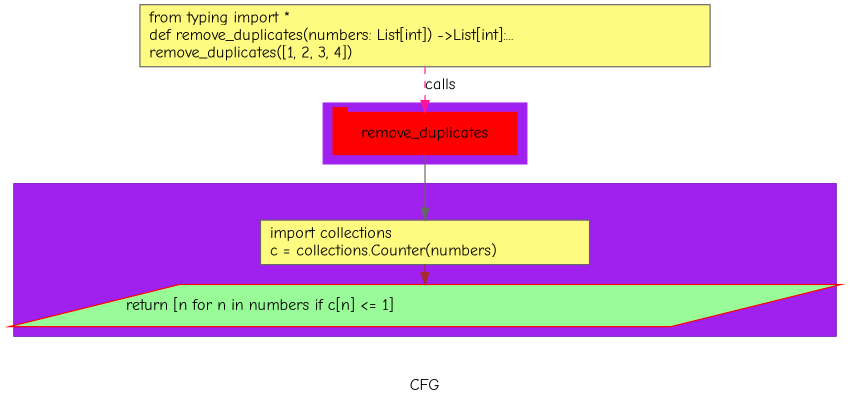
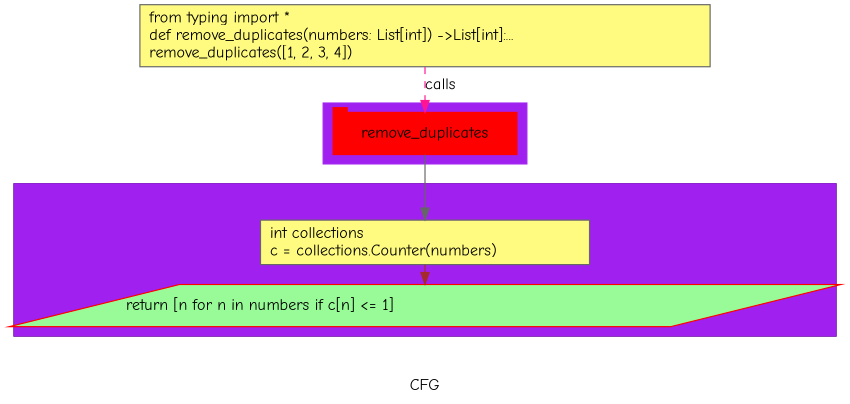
(425, 242) -> (425, 242)
